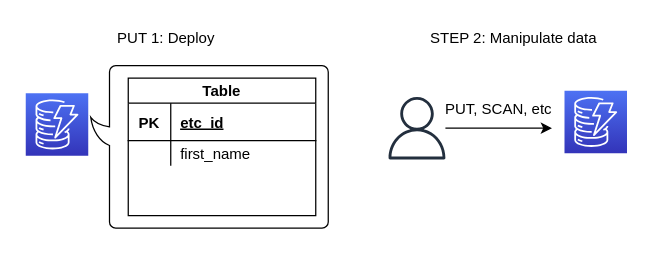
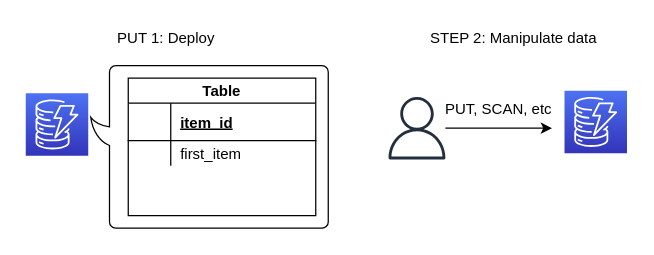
(149, 122) -> none
(203, 123) -> (206, 123)
(220, 154) -> (218, 154)
